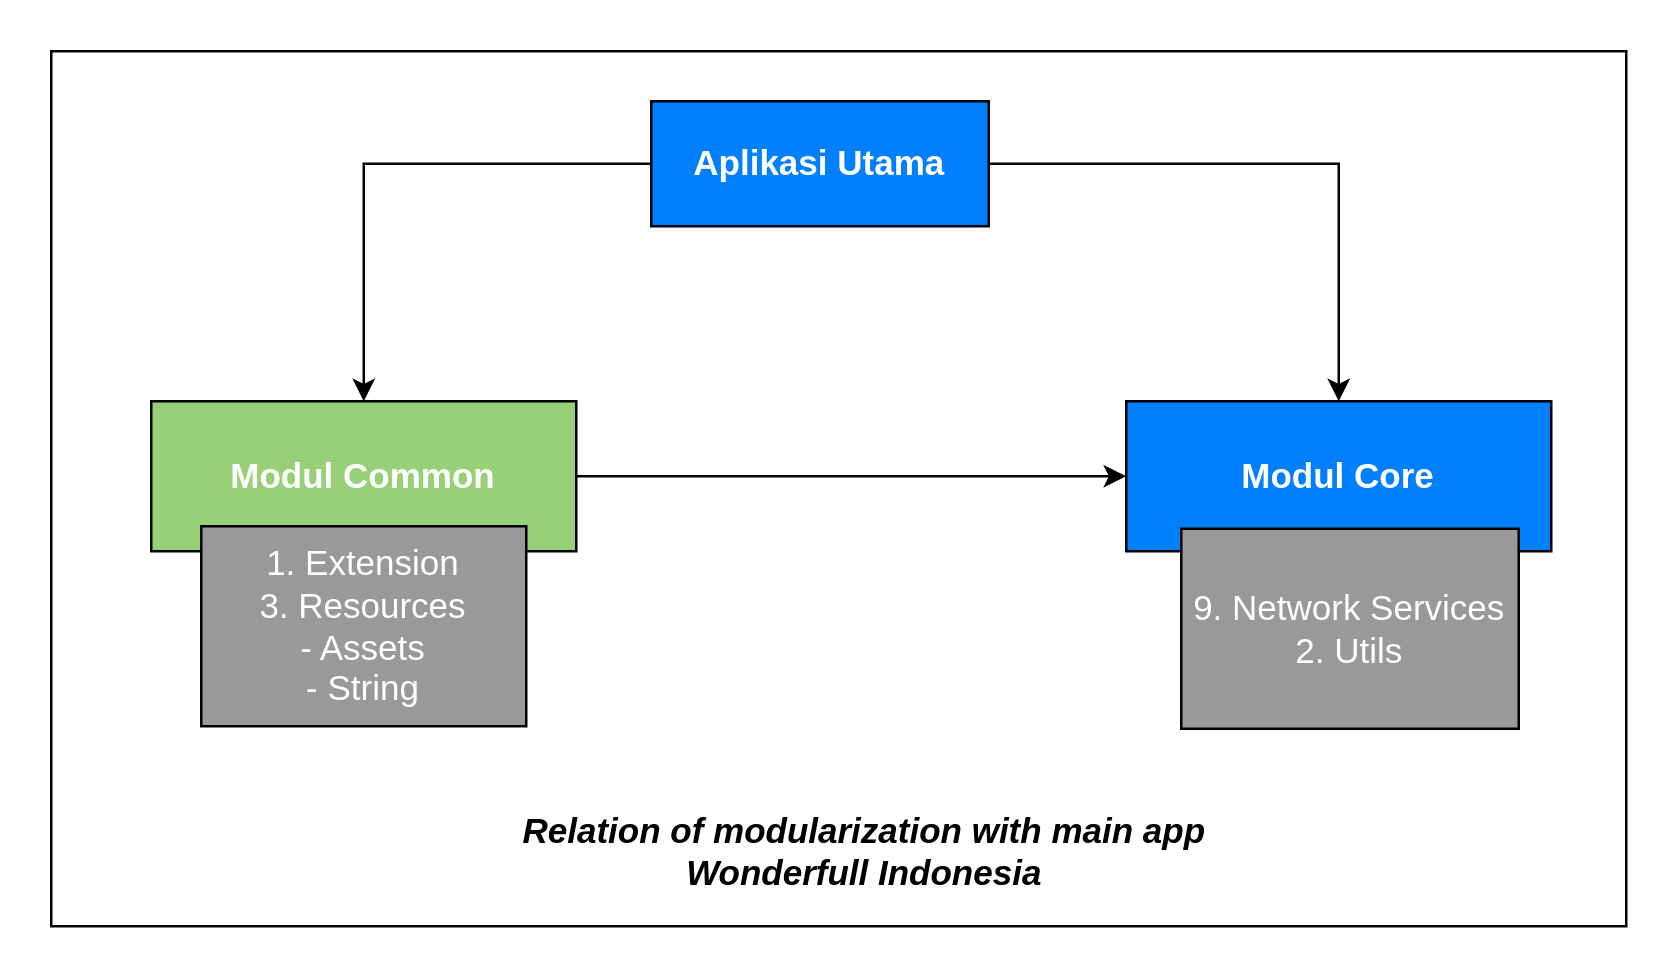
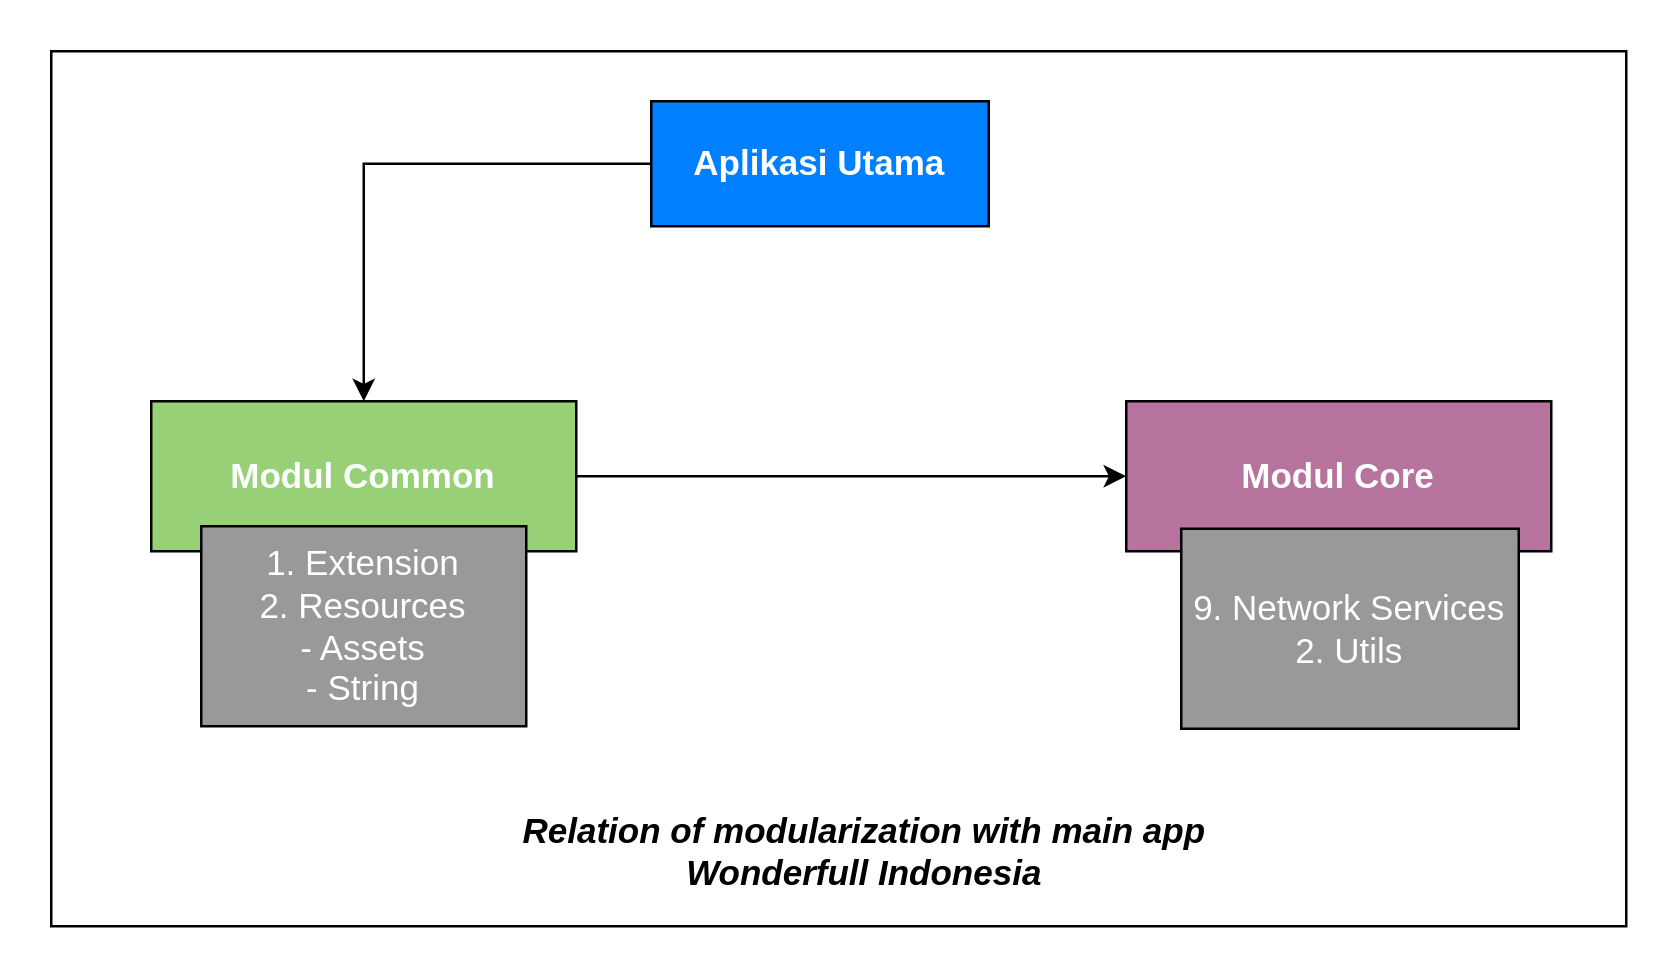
(1274, 164) -> none
(1339, 476) -> (1339, 476)
(364, 626) -> (364, 626)
